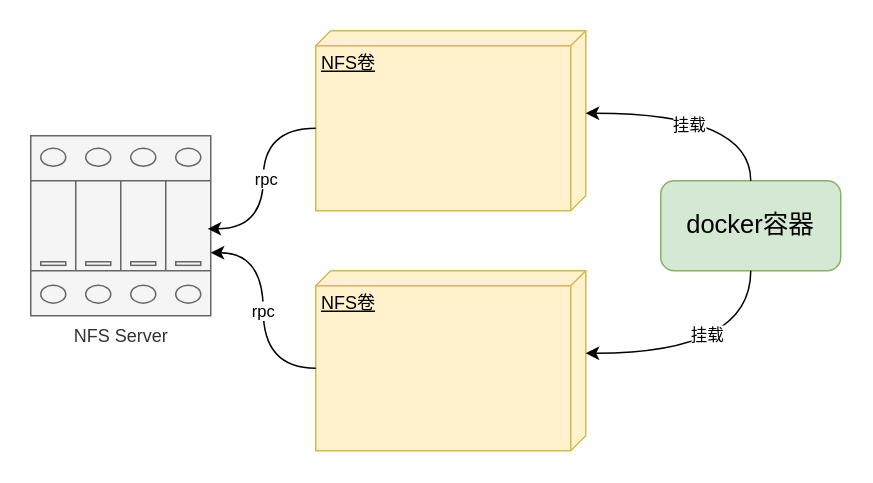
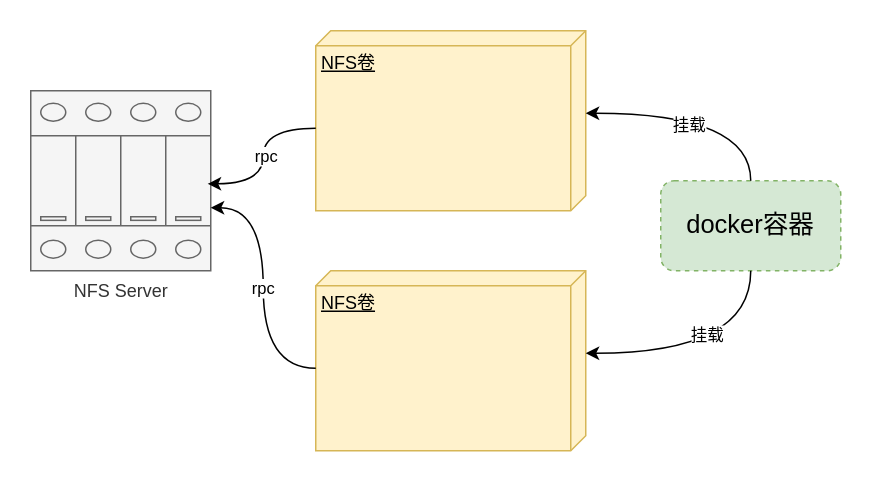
(121, 226) -> (121, 181)
(751, 226) -> (751, 226)
